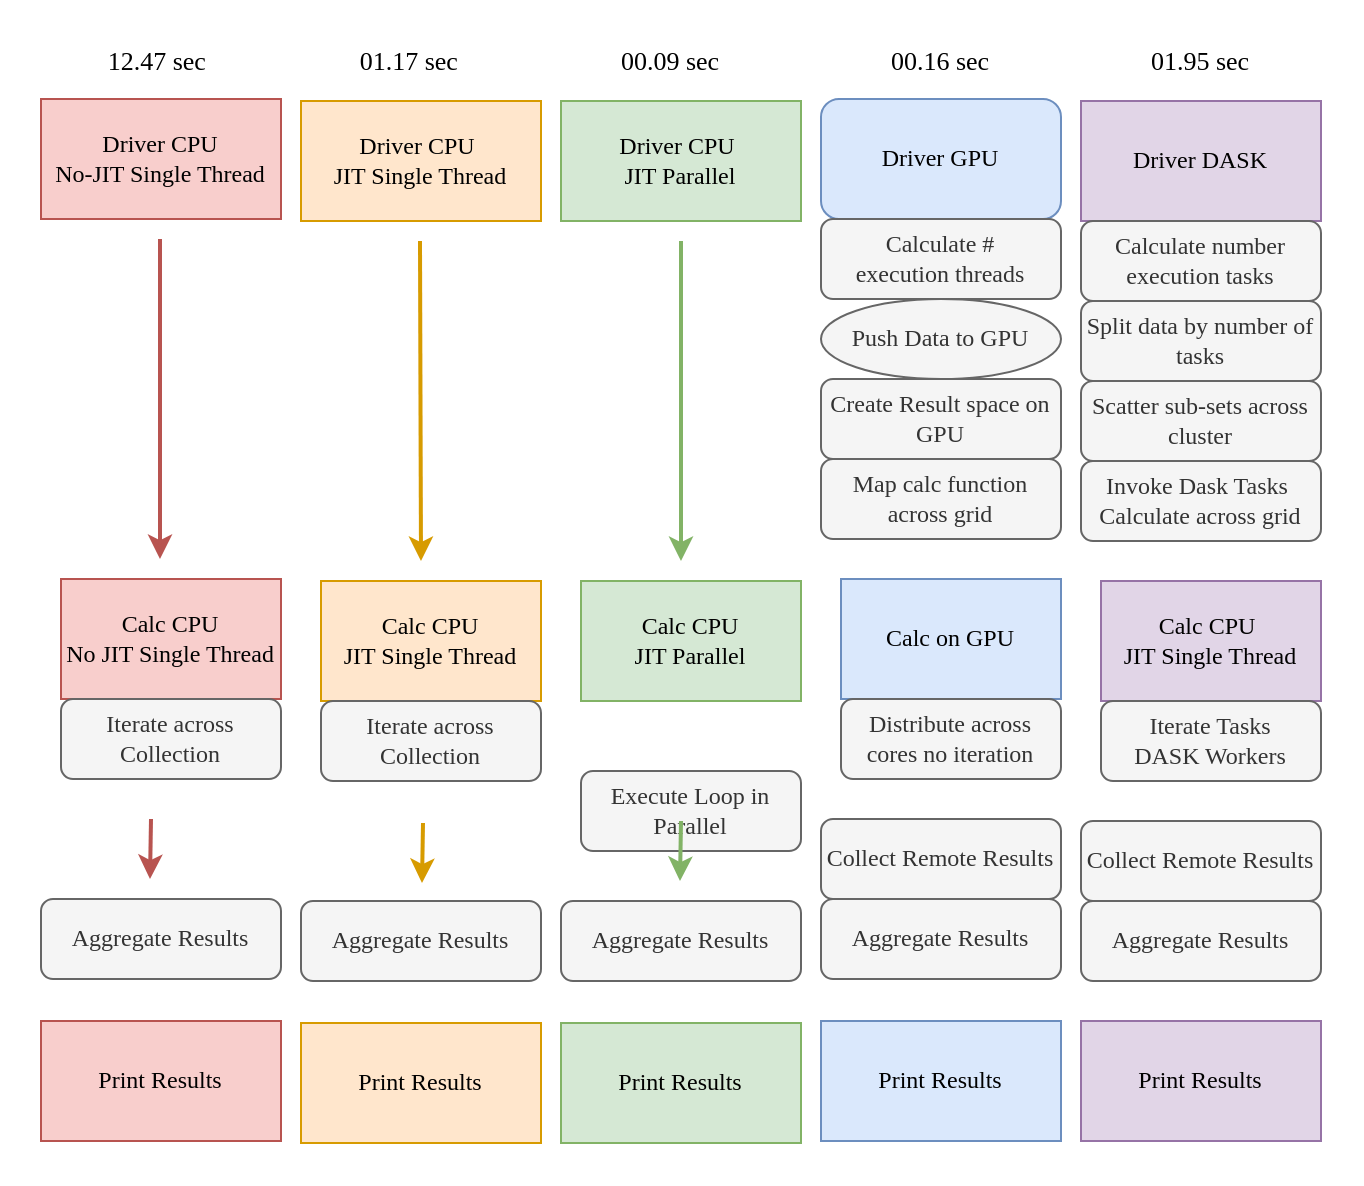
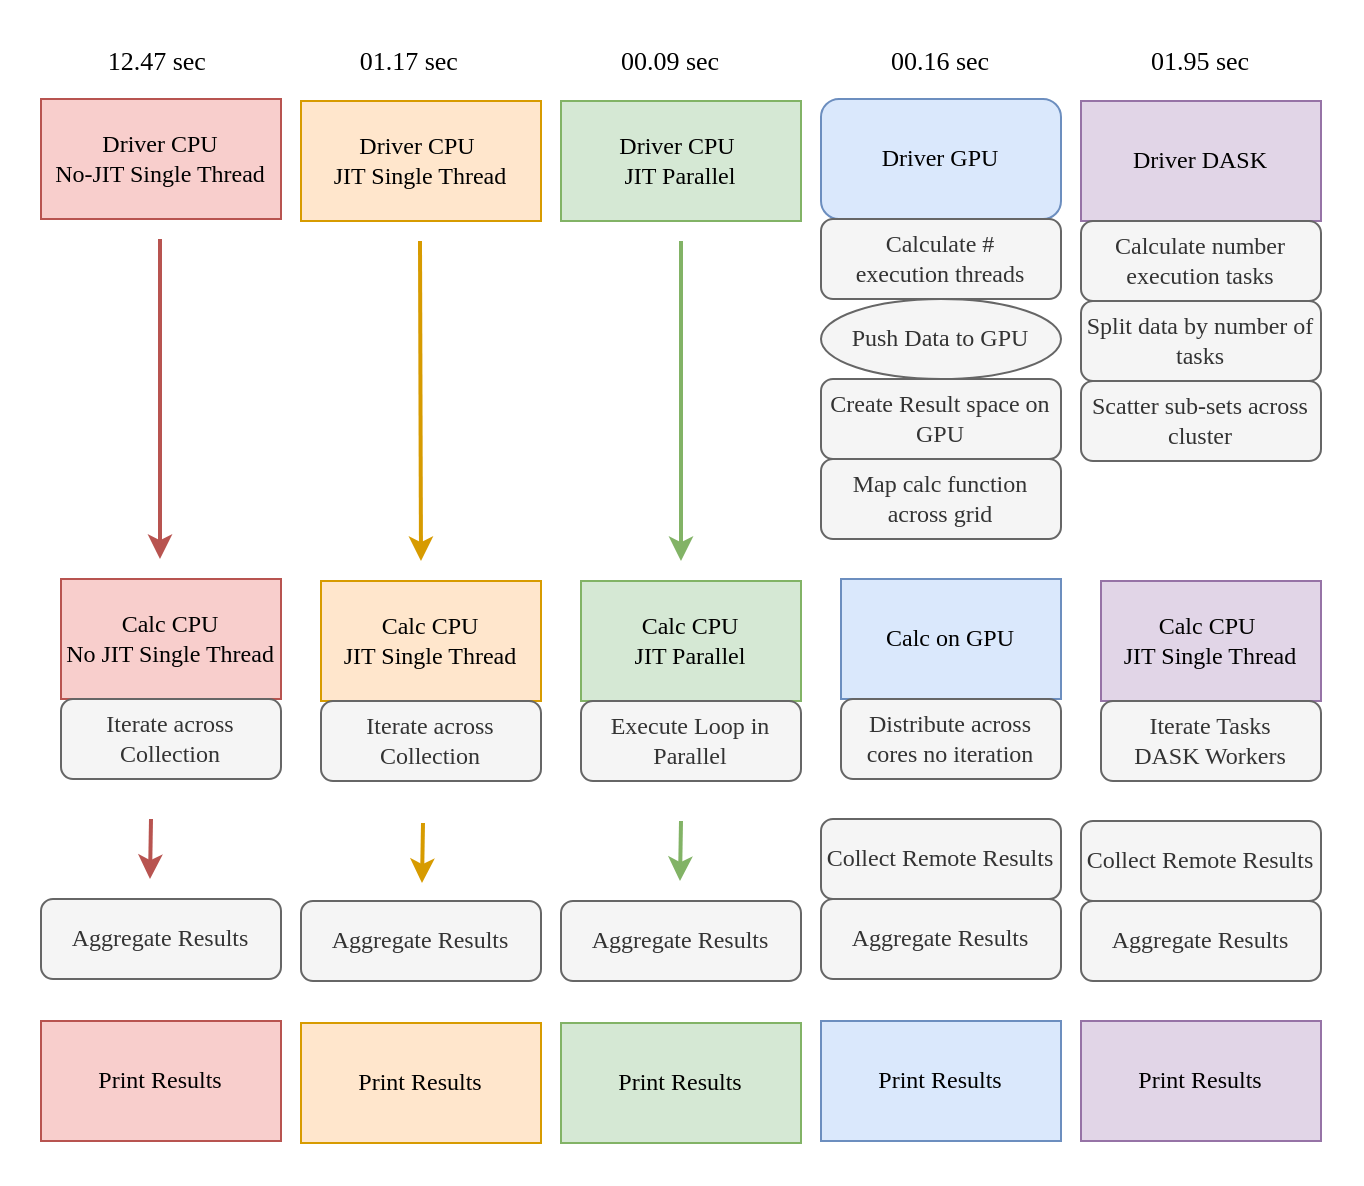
(1201, 501) -> none
(691, 811) -> (691, 741)
